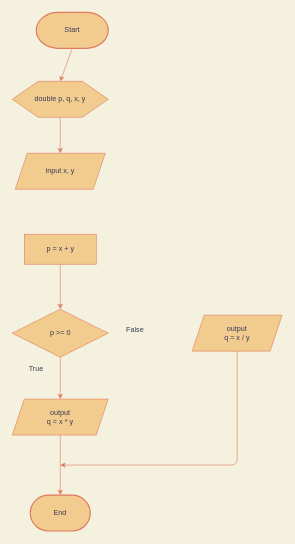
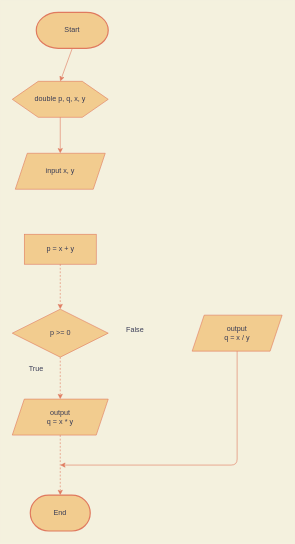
(60, 284) -> (60, 284)
(60, 375) -> (60, 375)
(60, 462) -> (60, 462)
